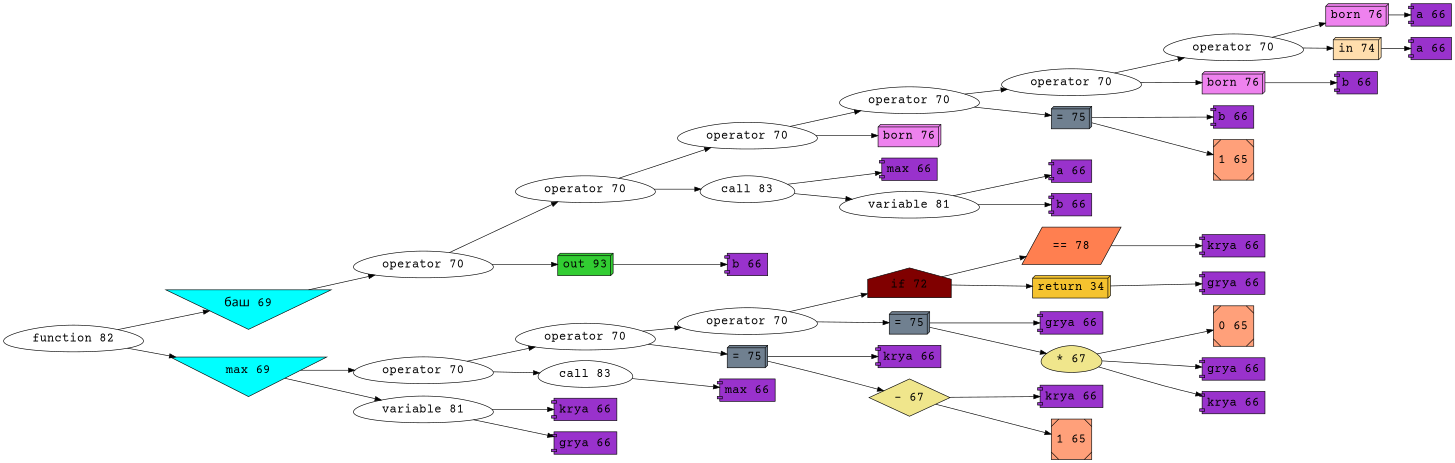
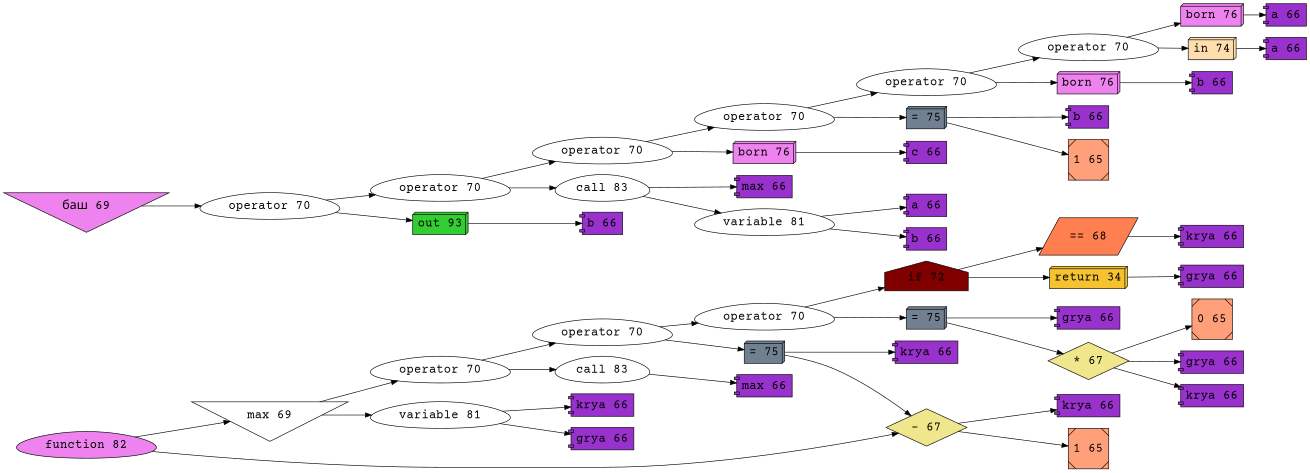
none -> (926, 152)
(1072, 246) -> (1089, 236)
(248, 303) -> (86, 206)
(161, 321) -> (523, 467)
(74, 338) -> (86, 445)
(1072, 359) -> (1089, 361)
(248, 370) -> (270, 415)
